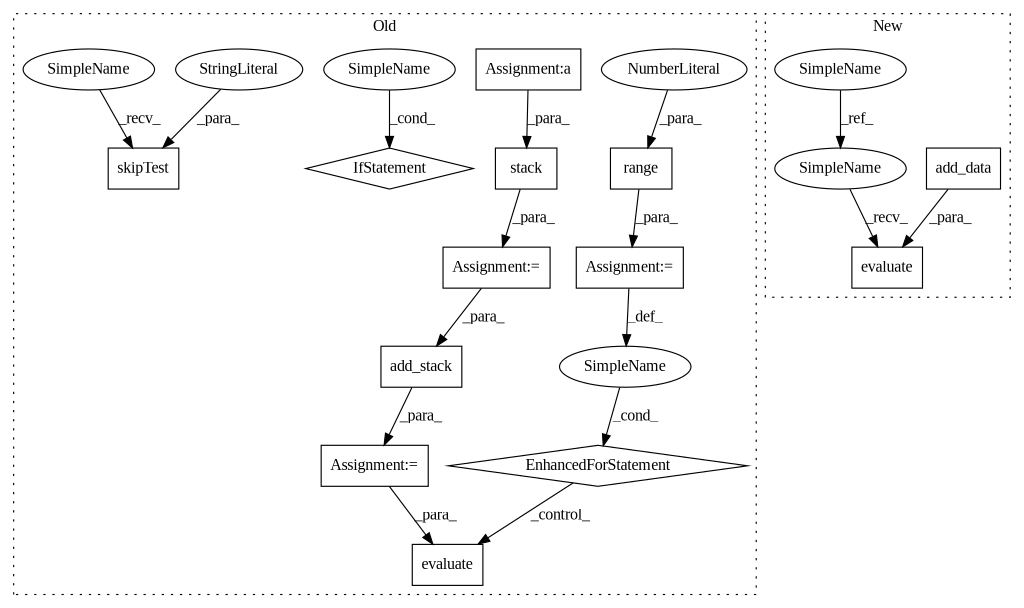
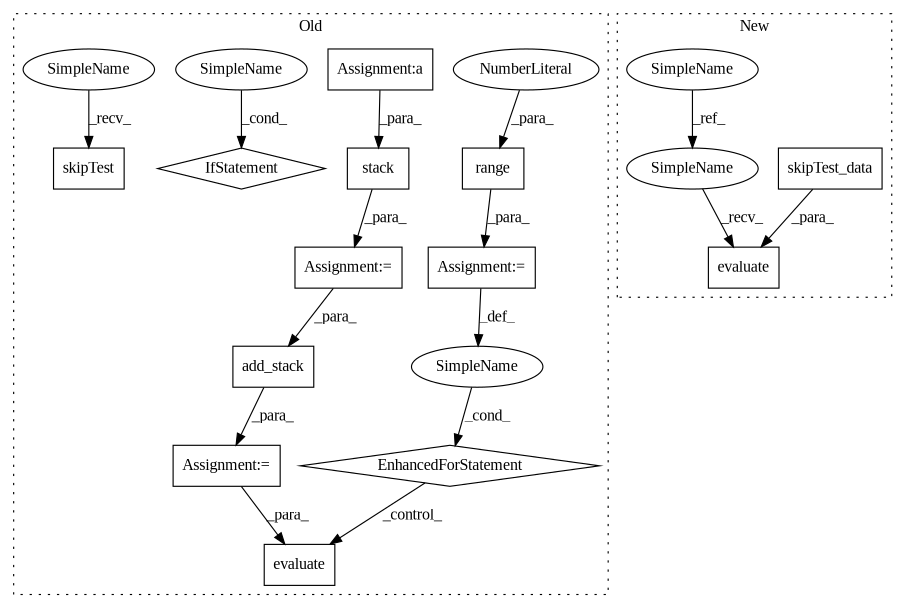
(239, 69) -> none
(964, 169) -> (830, 169)
